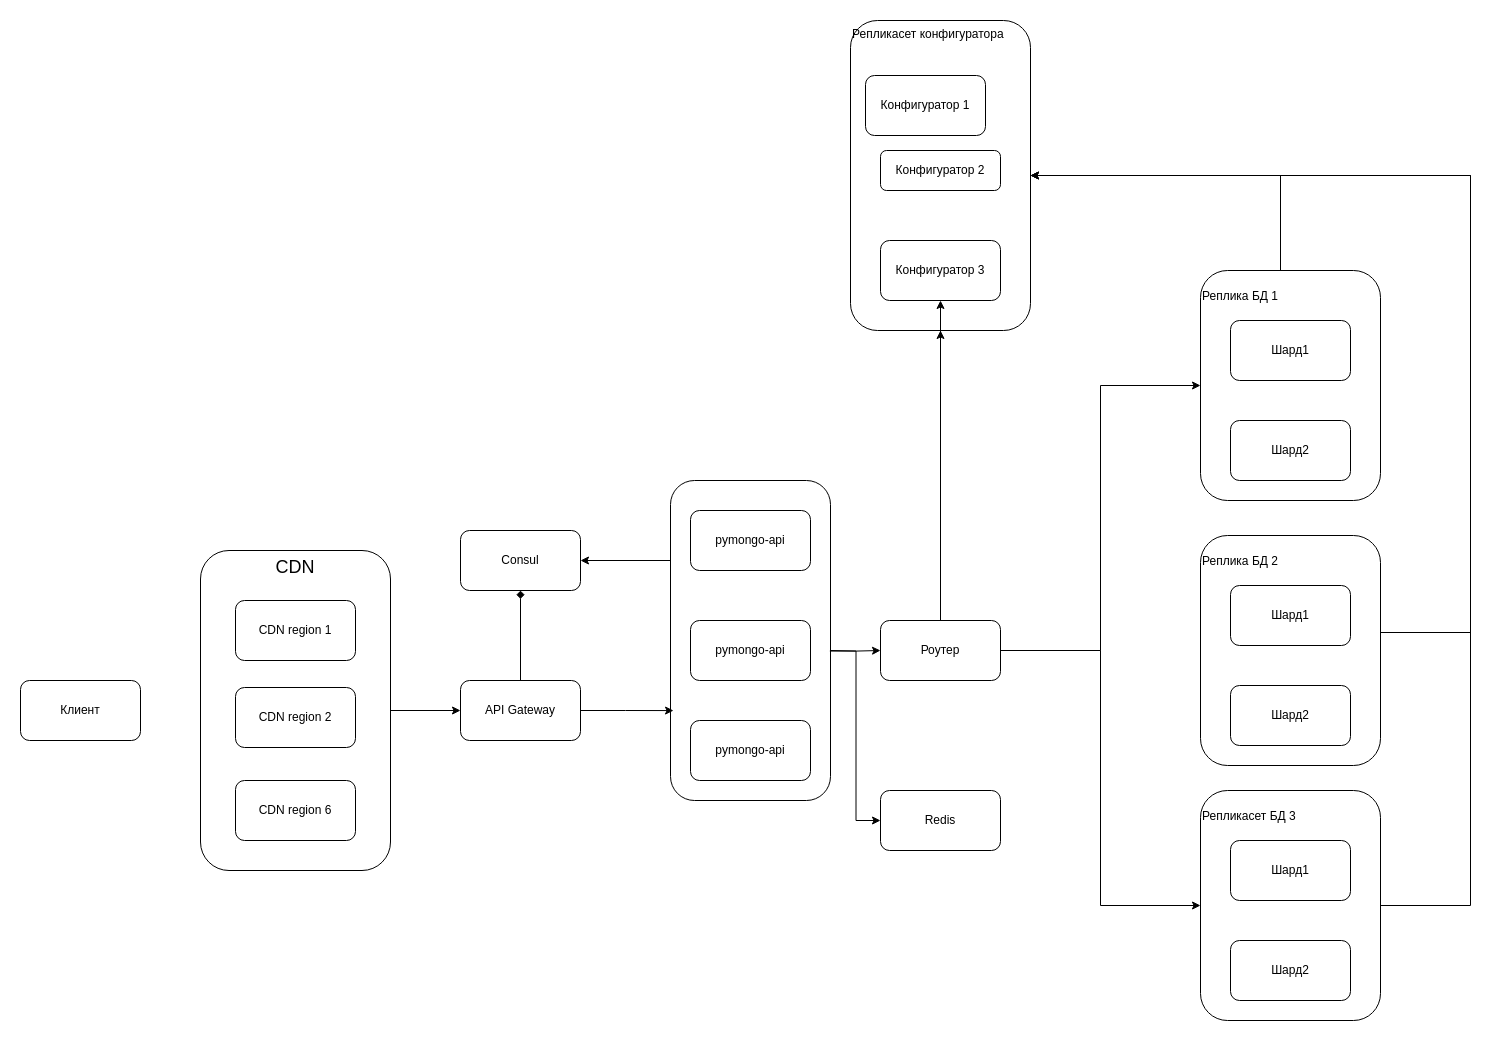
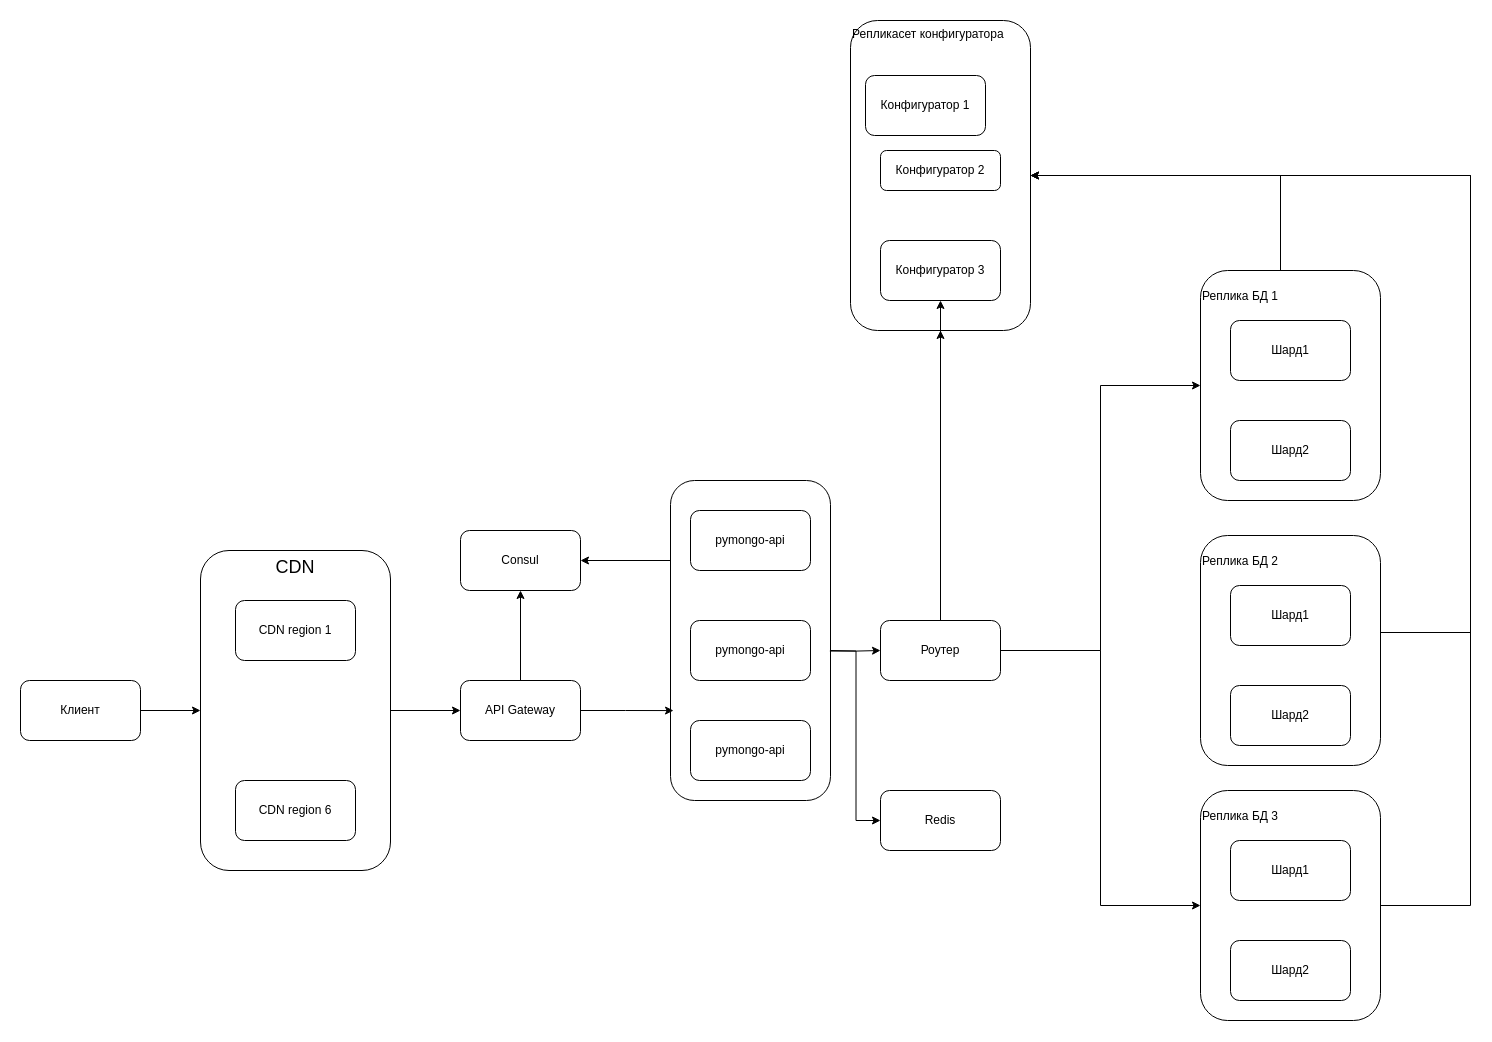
(521, 599) -> (521, 598)
none -> (167, 711)
(296, 718) -> none
(1250, 805) -> (1240, 805)
